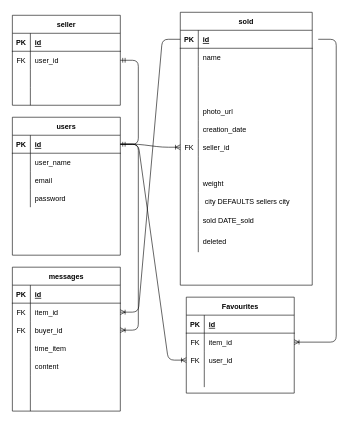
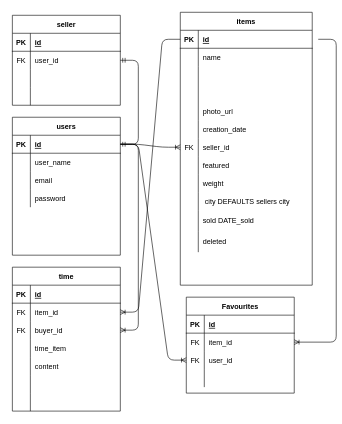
(246, 22) -> (246, 22)
none -> (255, 165)
(66, 277) -> (66, 277)
